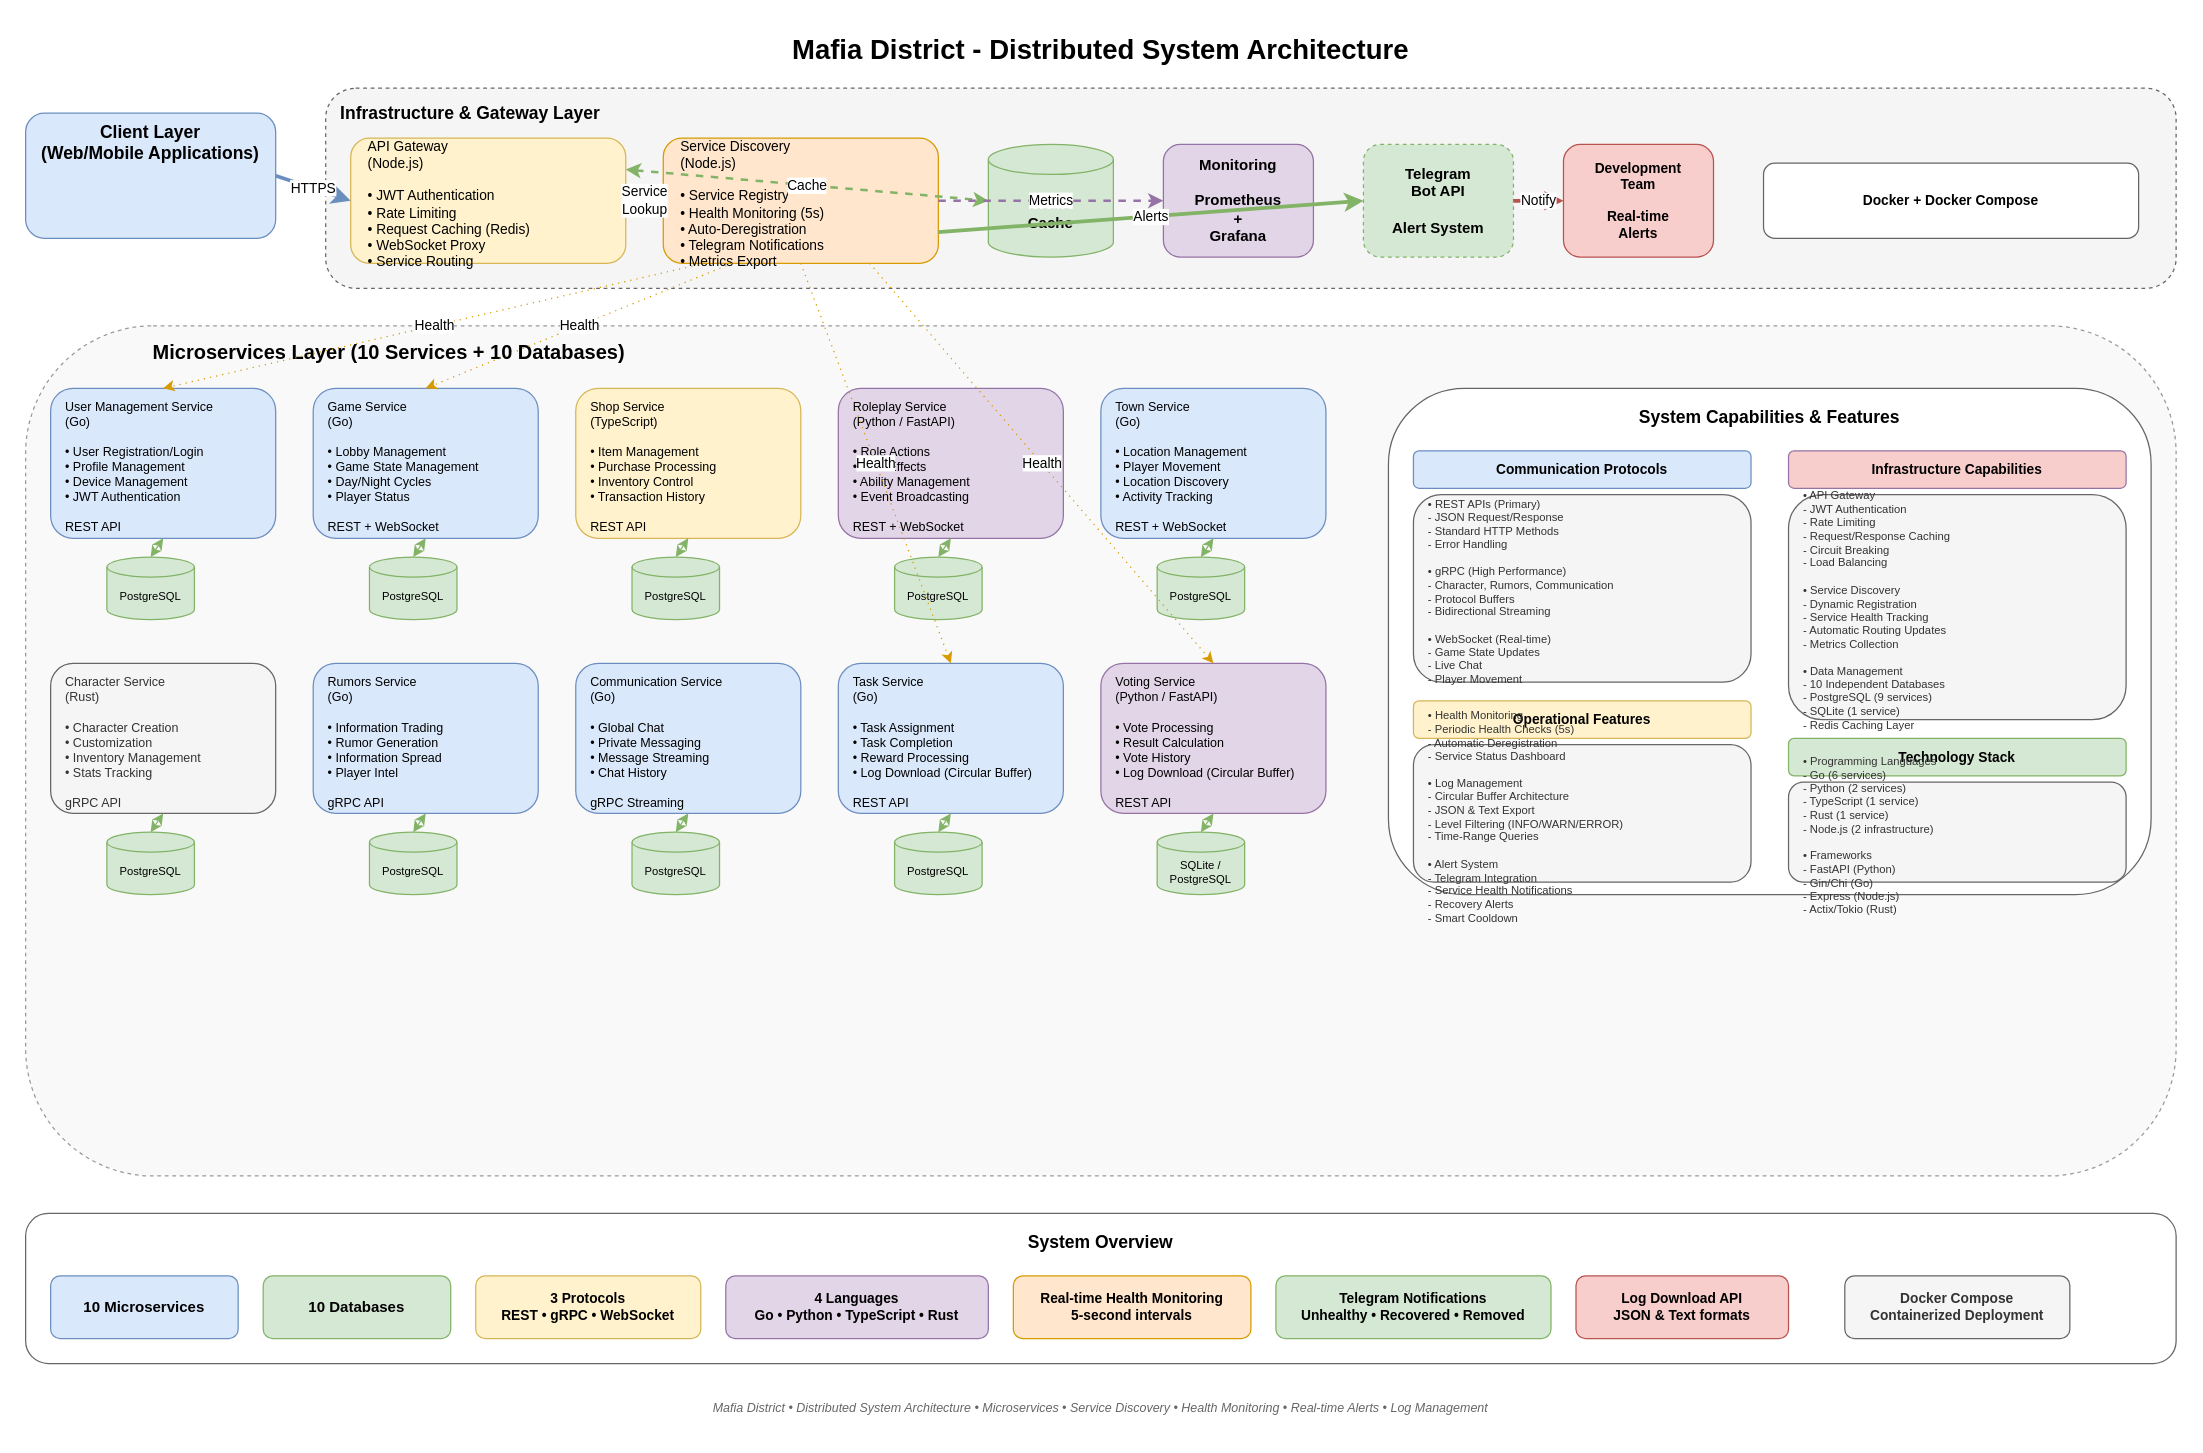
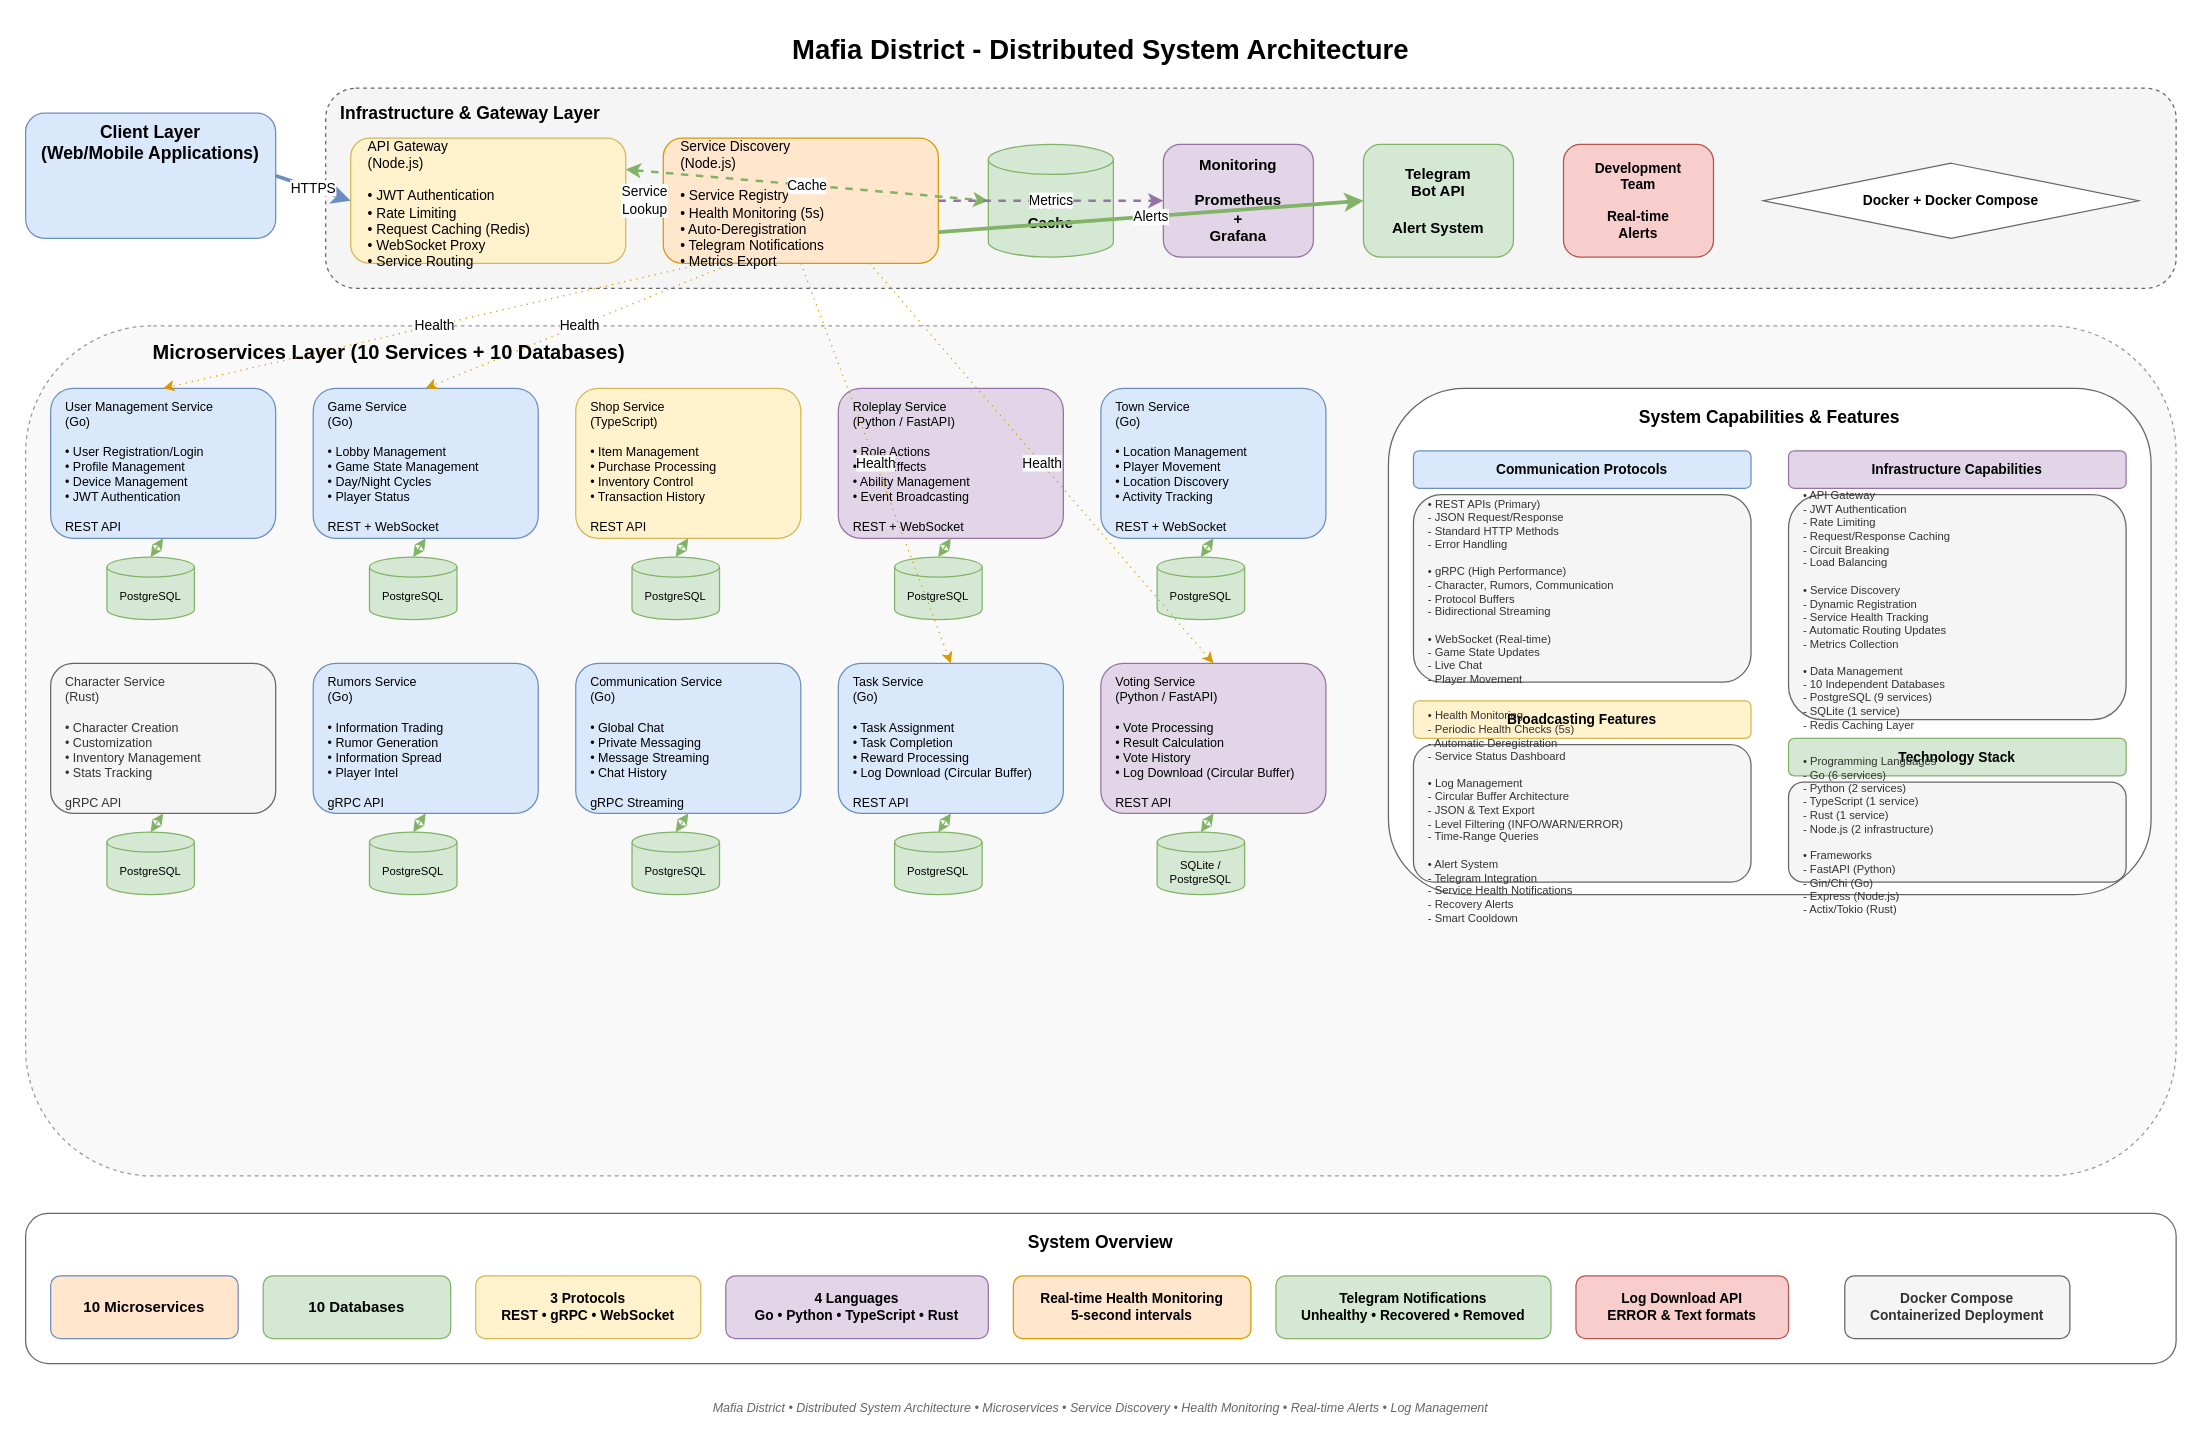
(1438, 201) -> (1438, 201)
(1531, 201) -> none
(1951, 201) -> (1951, 201)
(1957, 469) -> (1957, 469)
(1582, 719) -> (1582, 719)
(144, 1307) -> (144, 1307)
(1682, 1307) -> (1682, 1307)
